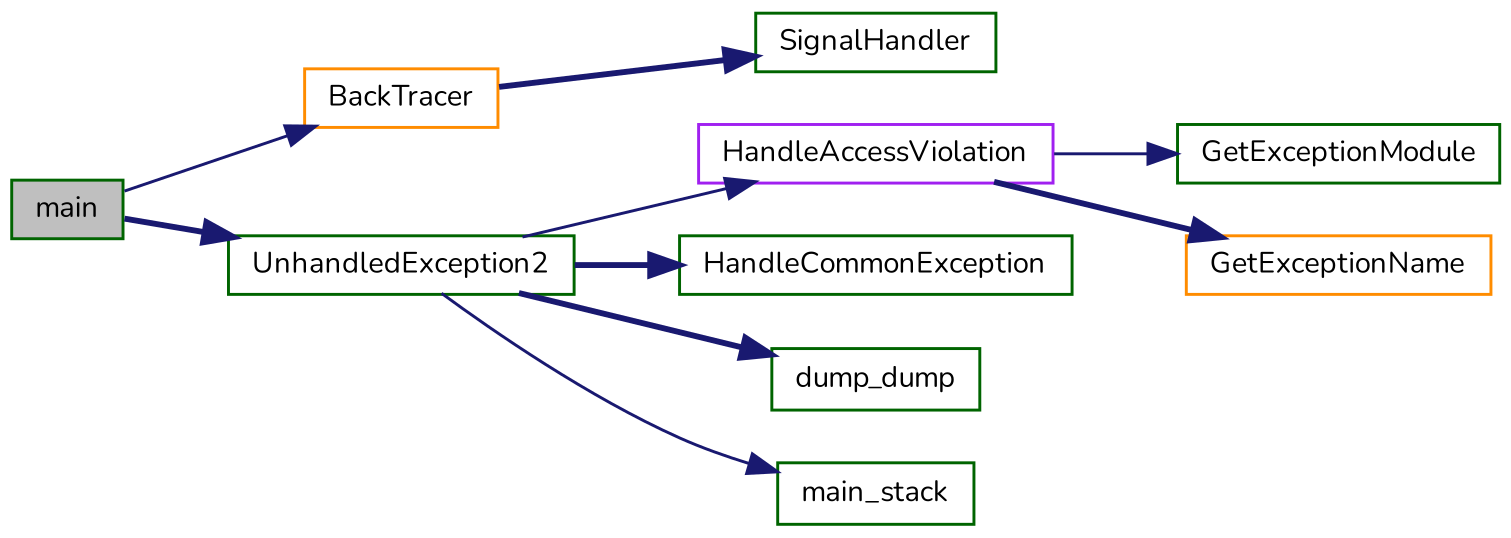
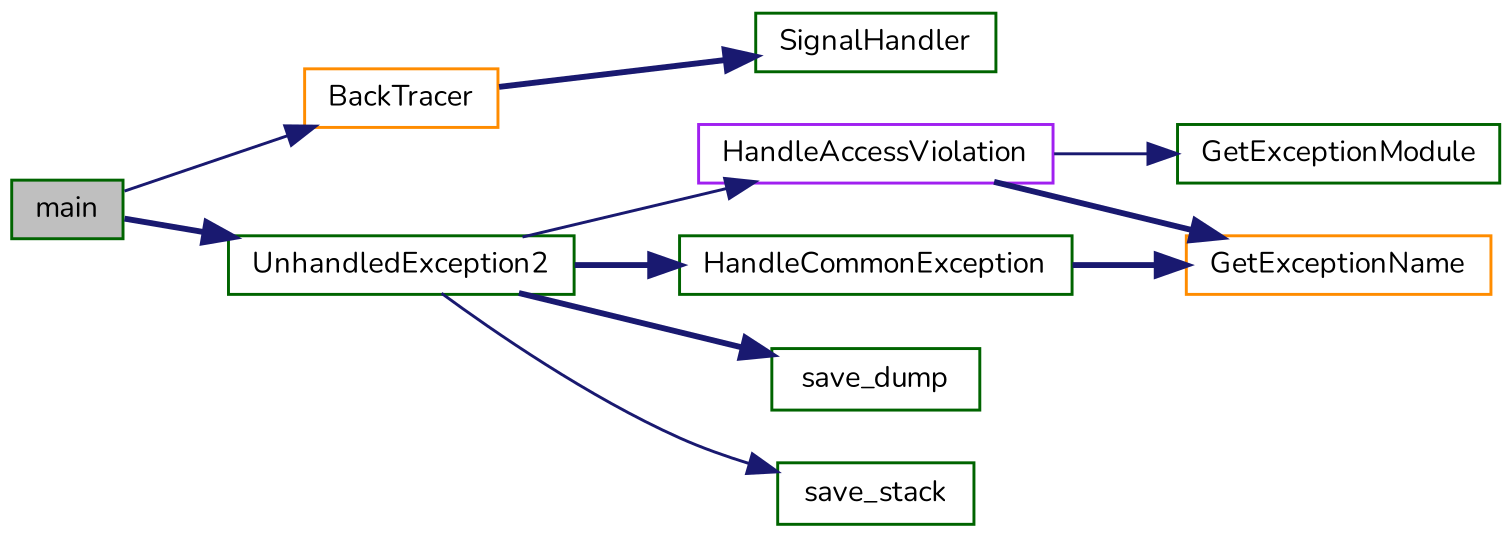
none -> (1115, 265)
(876, 379) -> (876, 379)
(876, 494) -> (876, 494)
